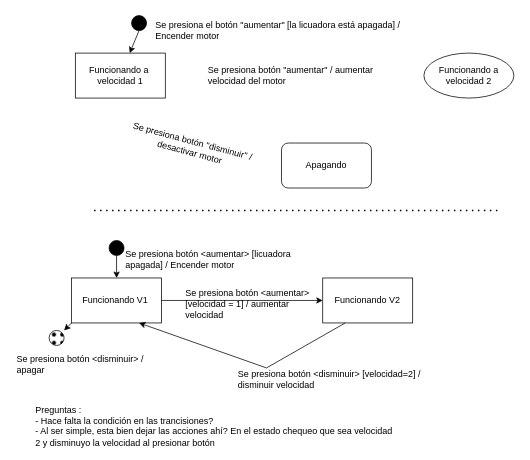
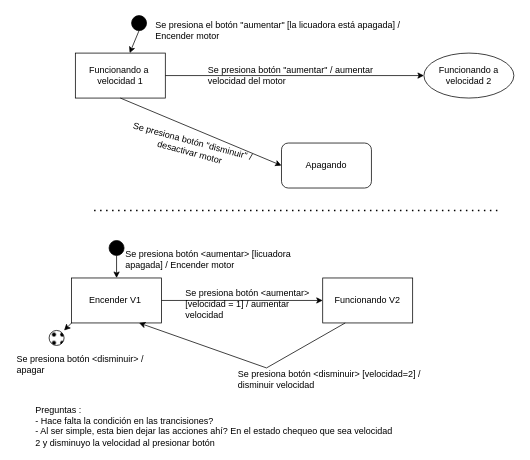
none -> (292, 75)
none -> (199, 131)
(117, 300) -> (117, 300)
